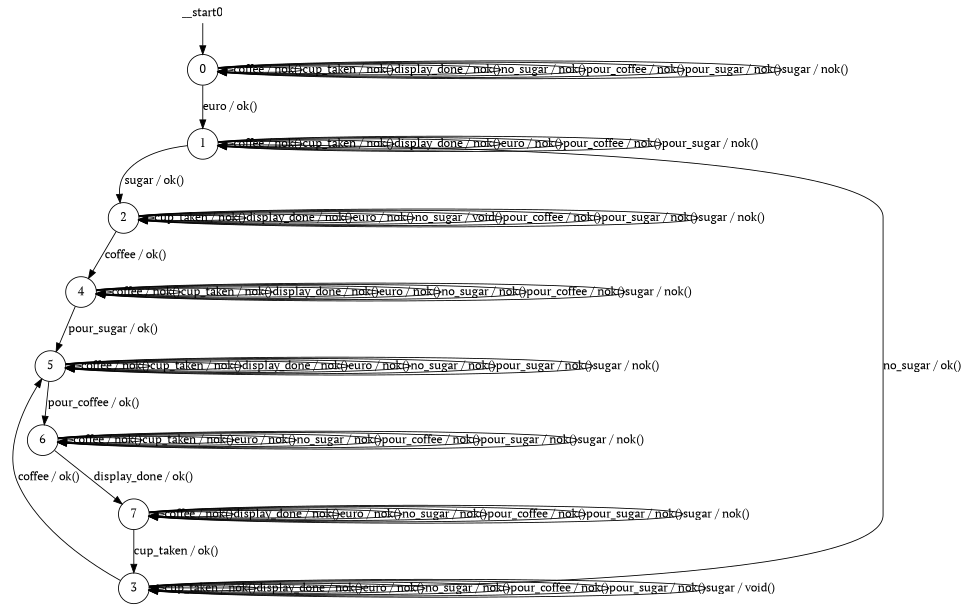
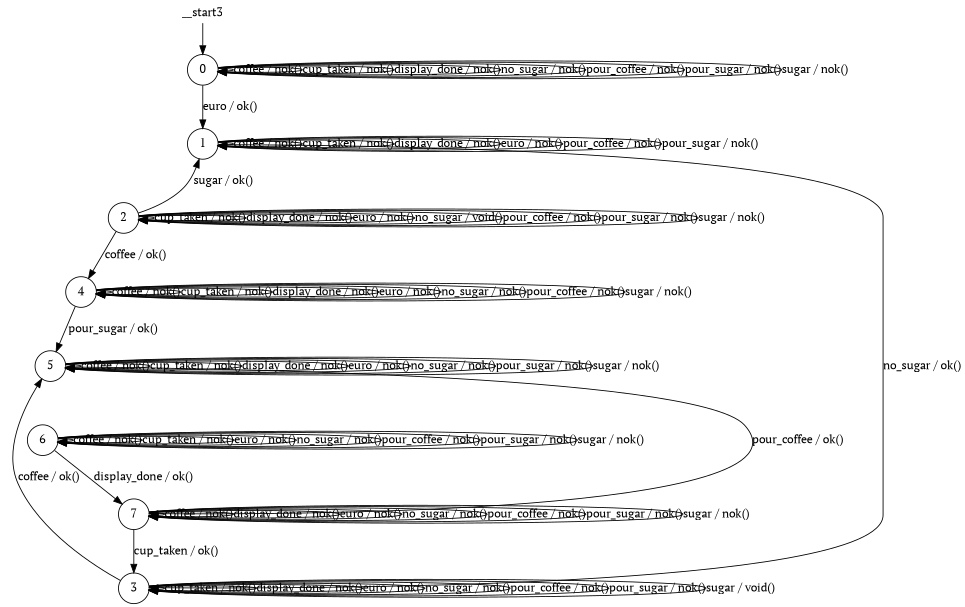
(203, 13) -> (203, 13)
(144, 158) -> (173, 197)
(47, 399) -> (718, 413)
